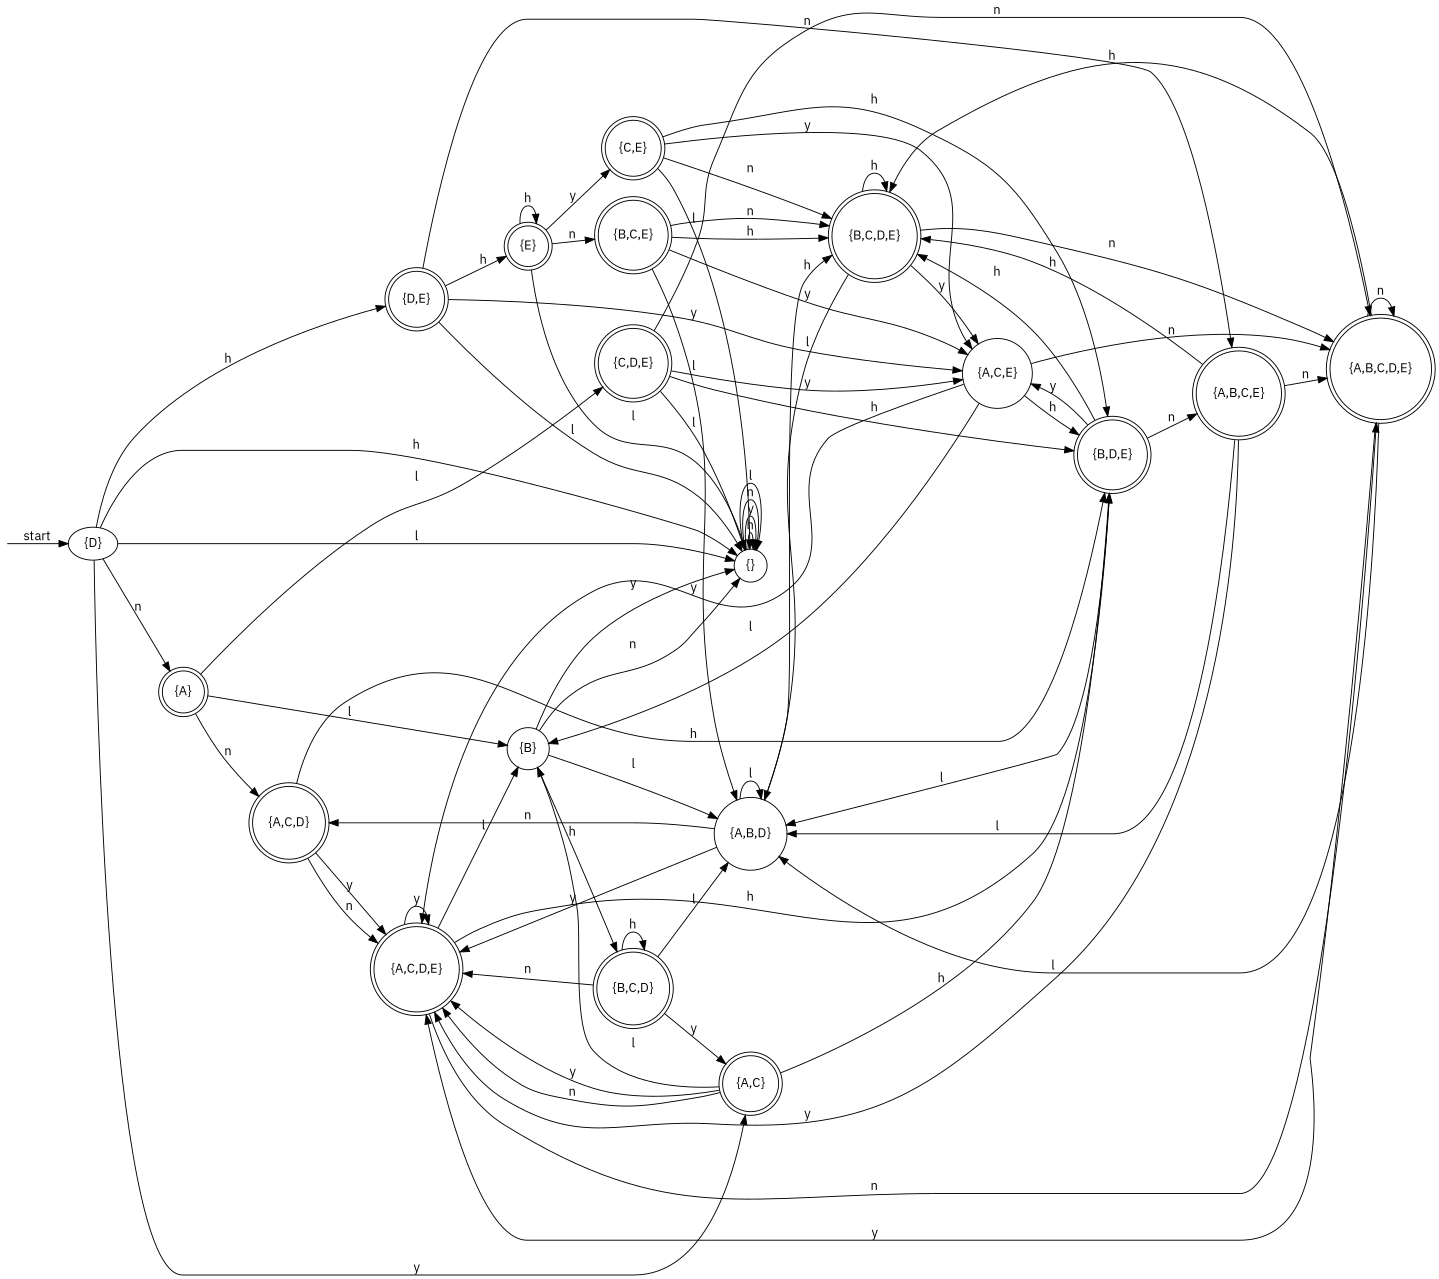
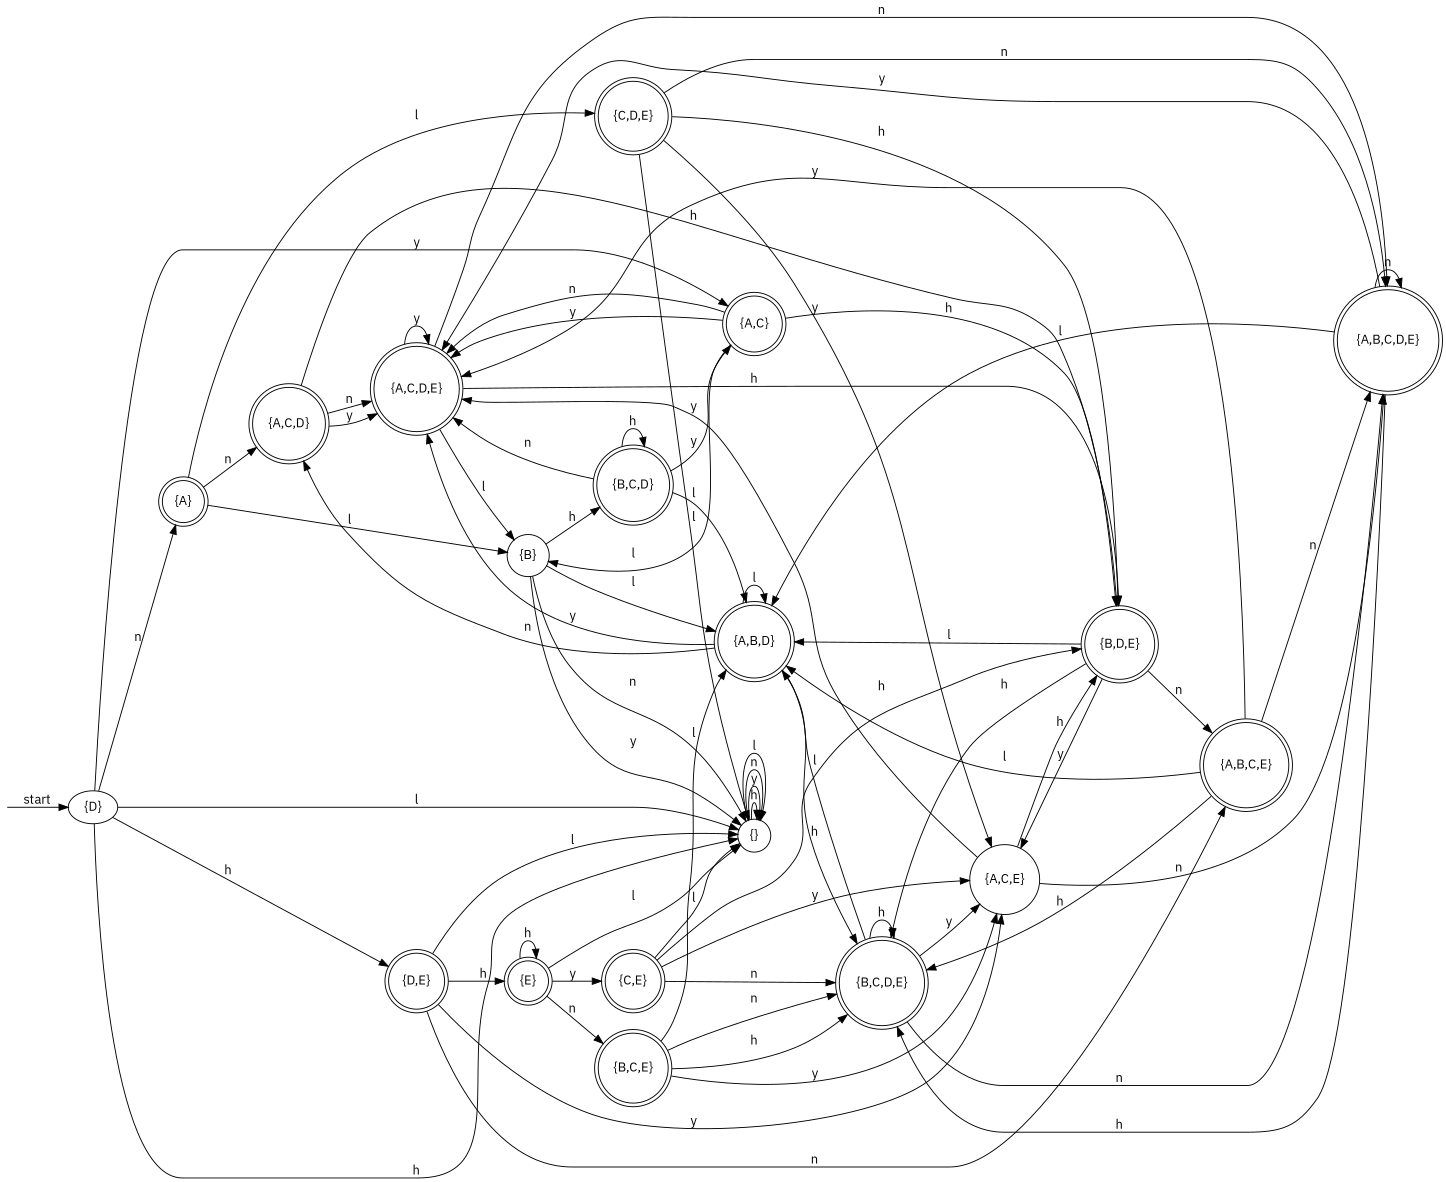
(805, 619) -> none
(751, 834) -> (754, 642)
